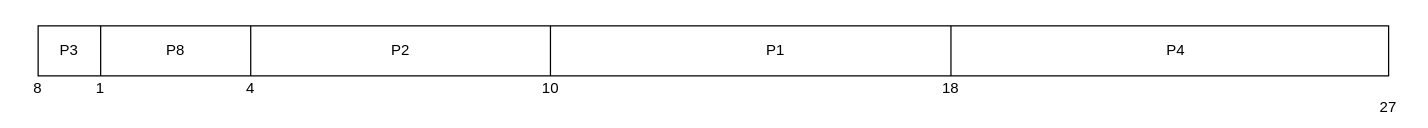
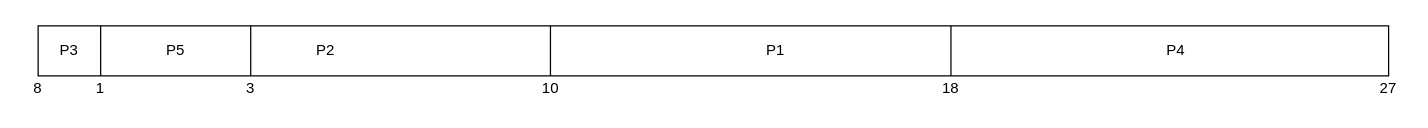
(176, 51) -> (176, 51)
(401, 51) -> (326, 51)
(251, 88) -> (251, 88)
(1388, 107) -> (1388, 88)
